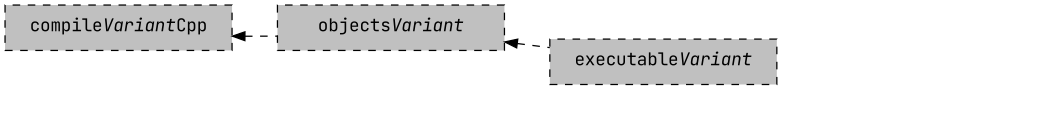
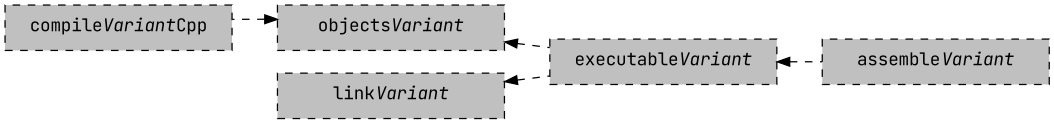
(261, 36) -> (249, 19)
none -> (936, 62)
none -> (391, 96)
